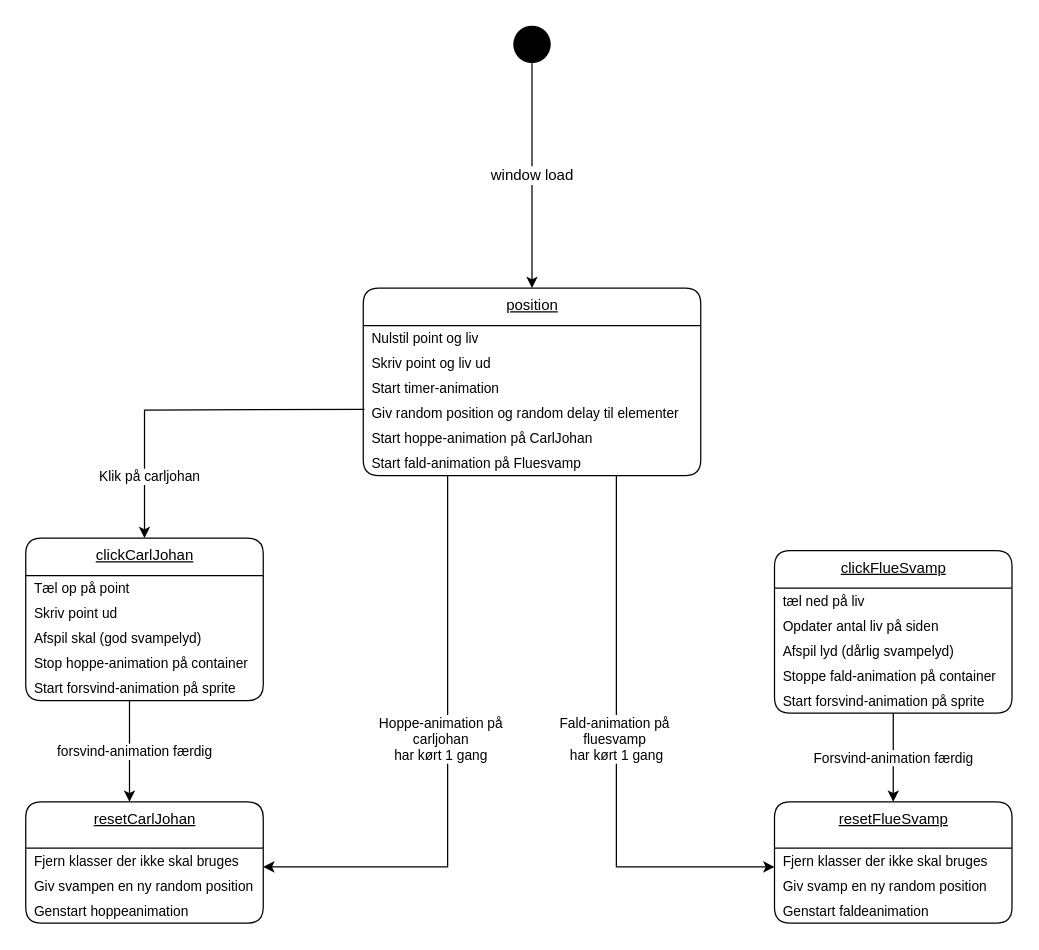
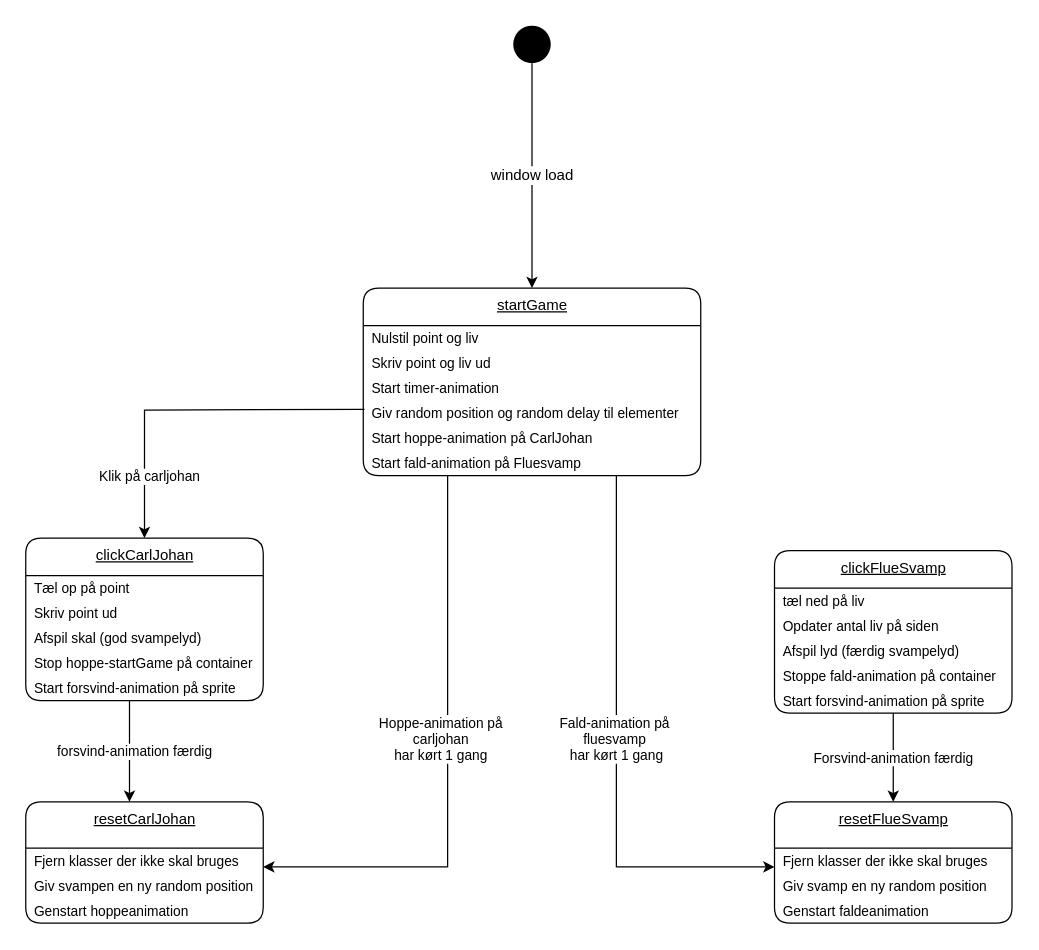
(533, 306) -> (533, 306)
(878, 651) -> (880, 651)
(150, 664) -> (154, 664)
